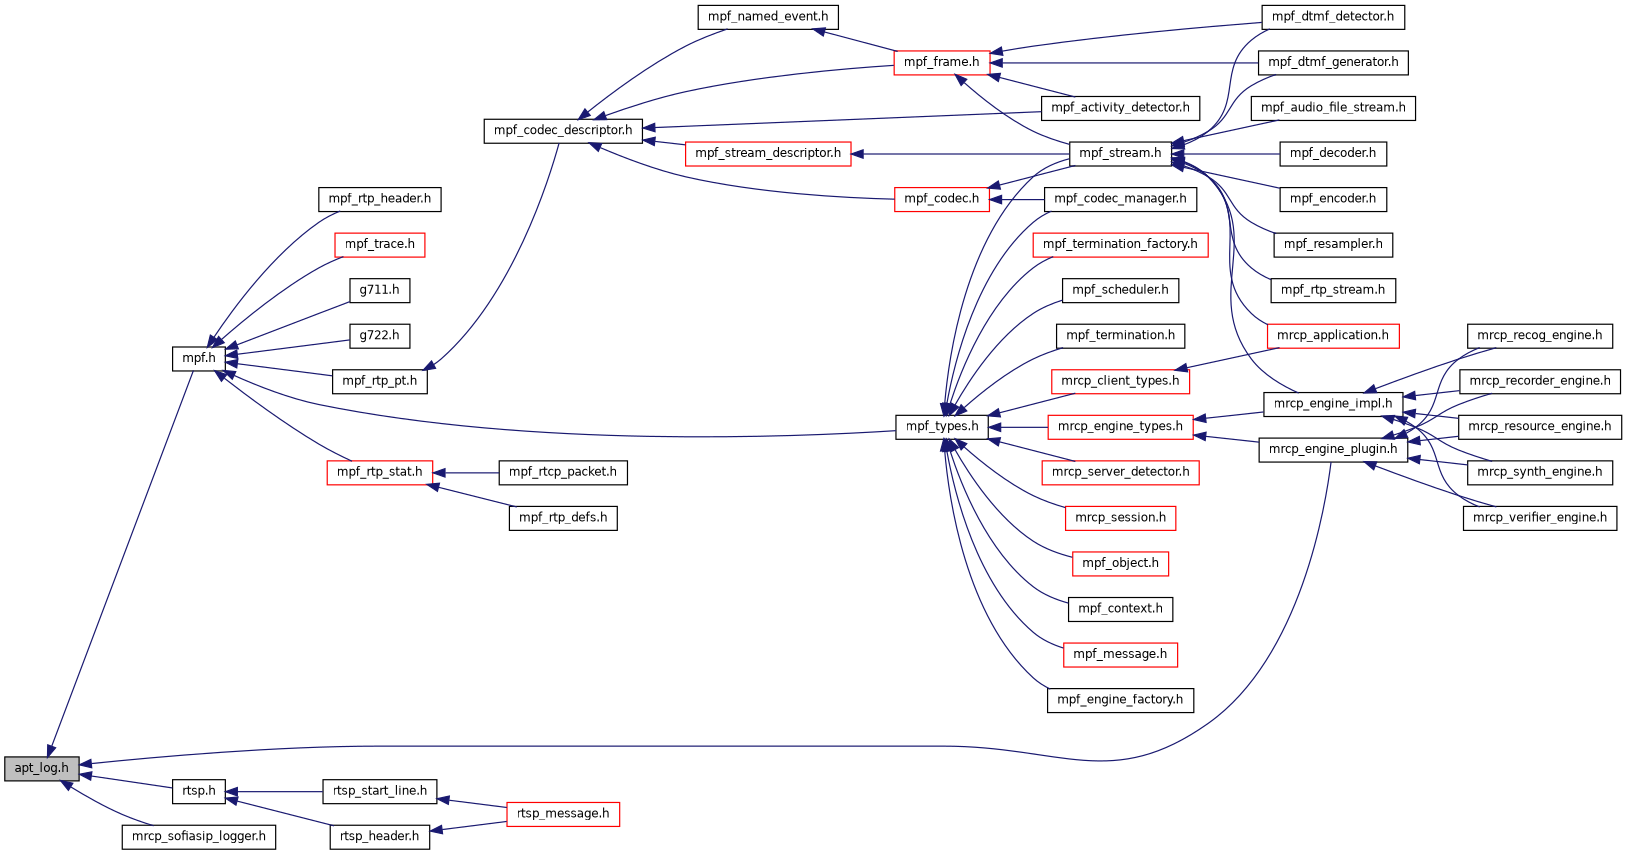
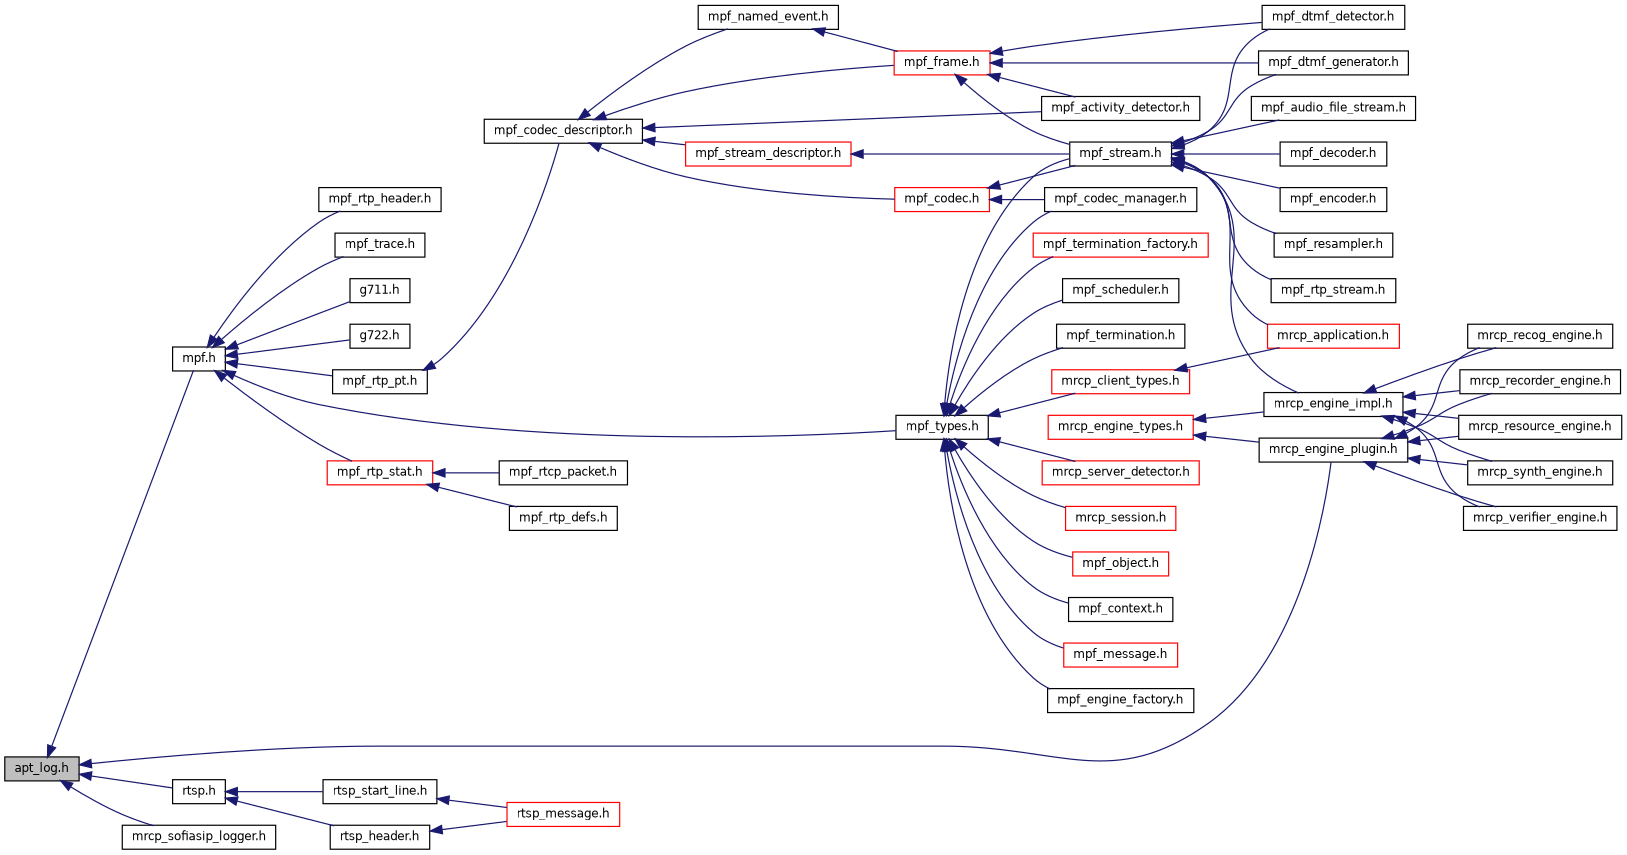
(380, 245) -> (380, 245)
(1024, 427) -> none
